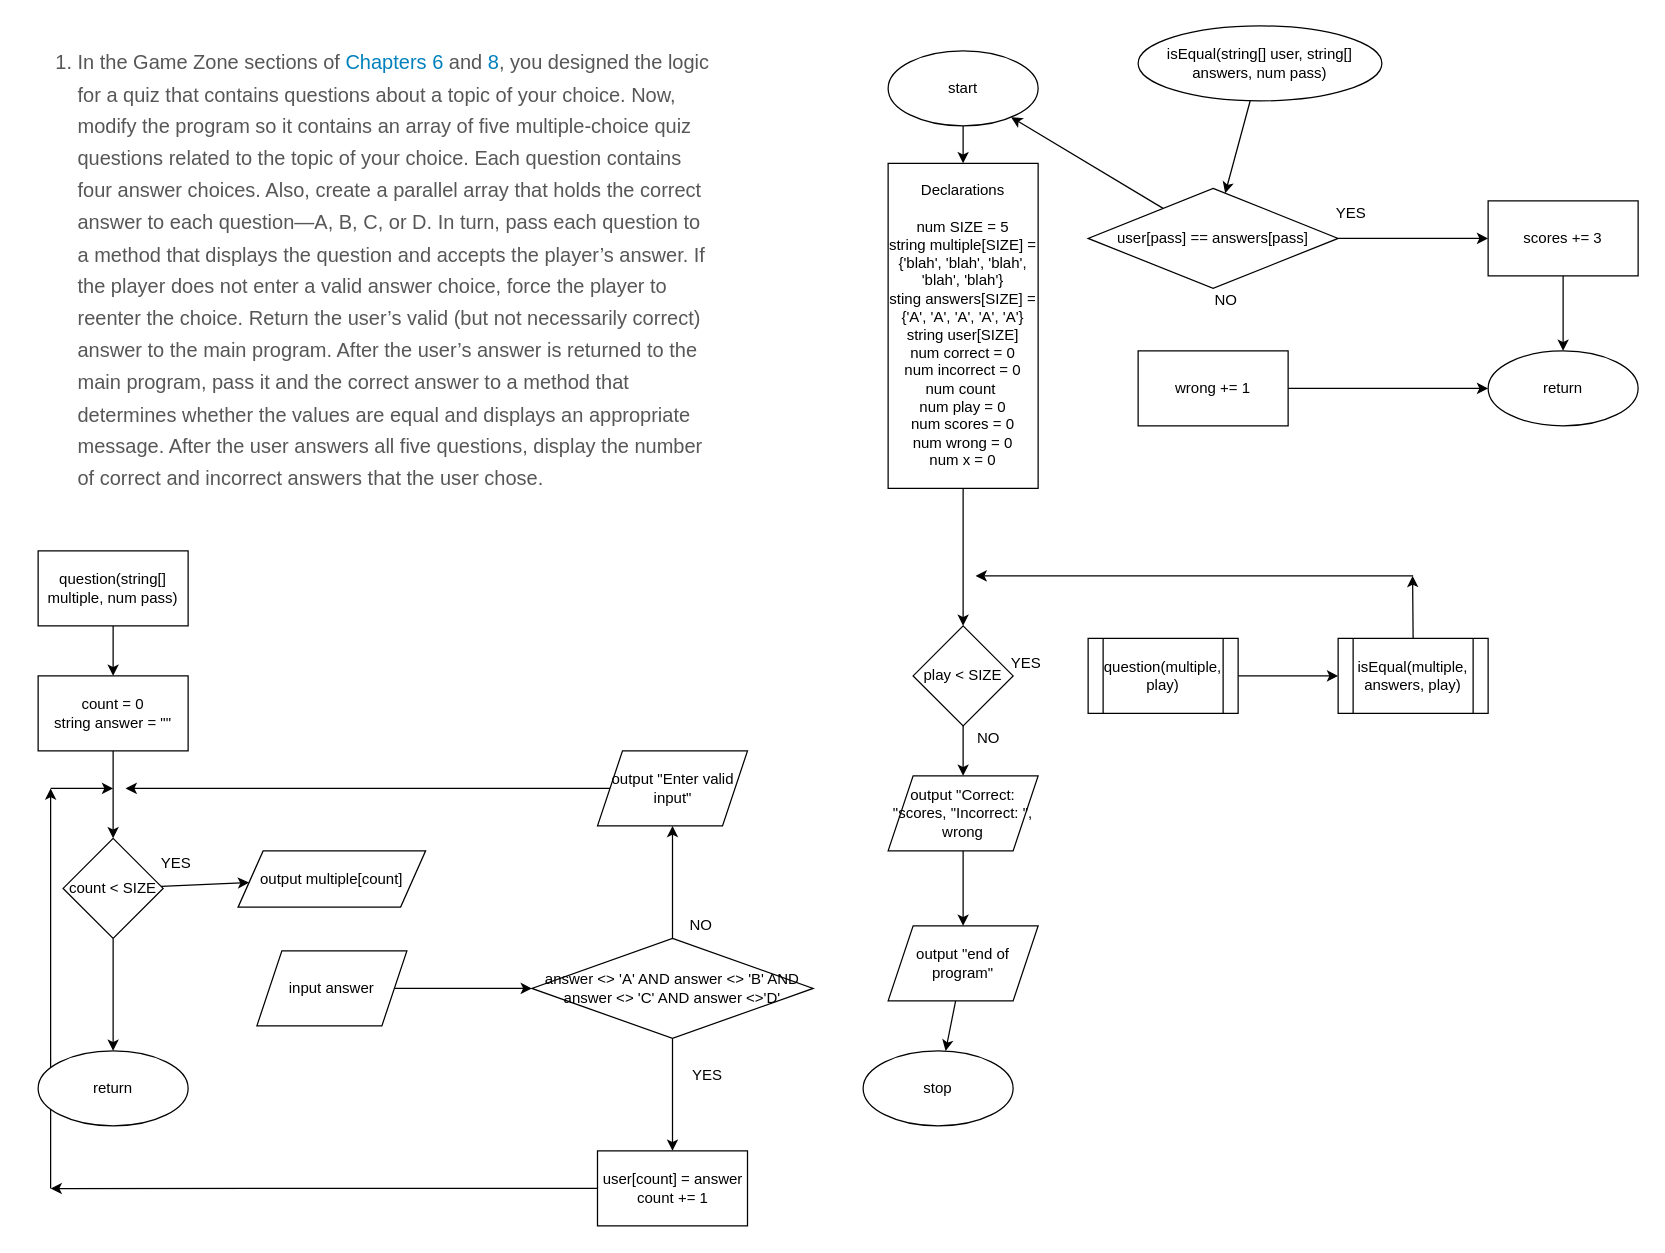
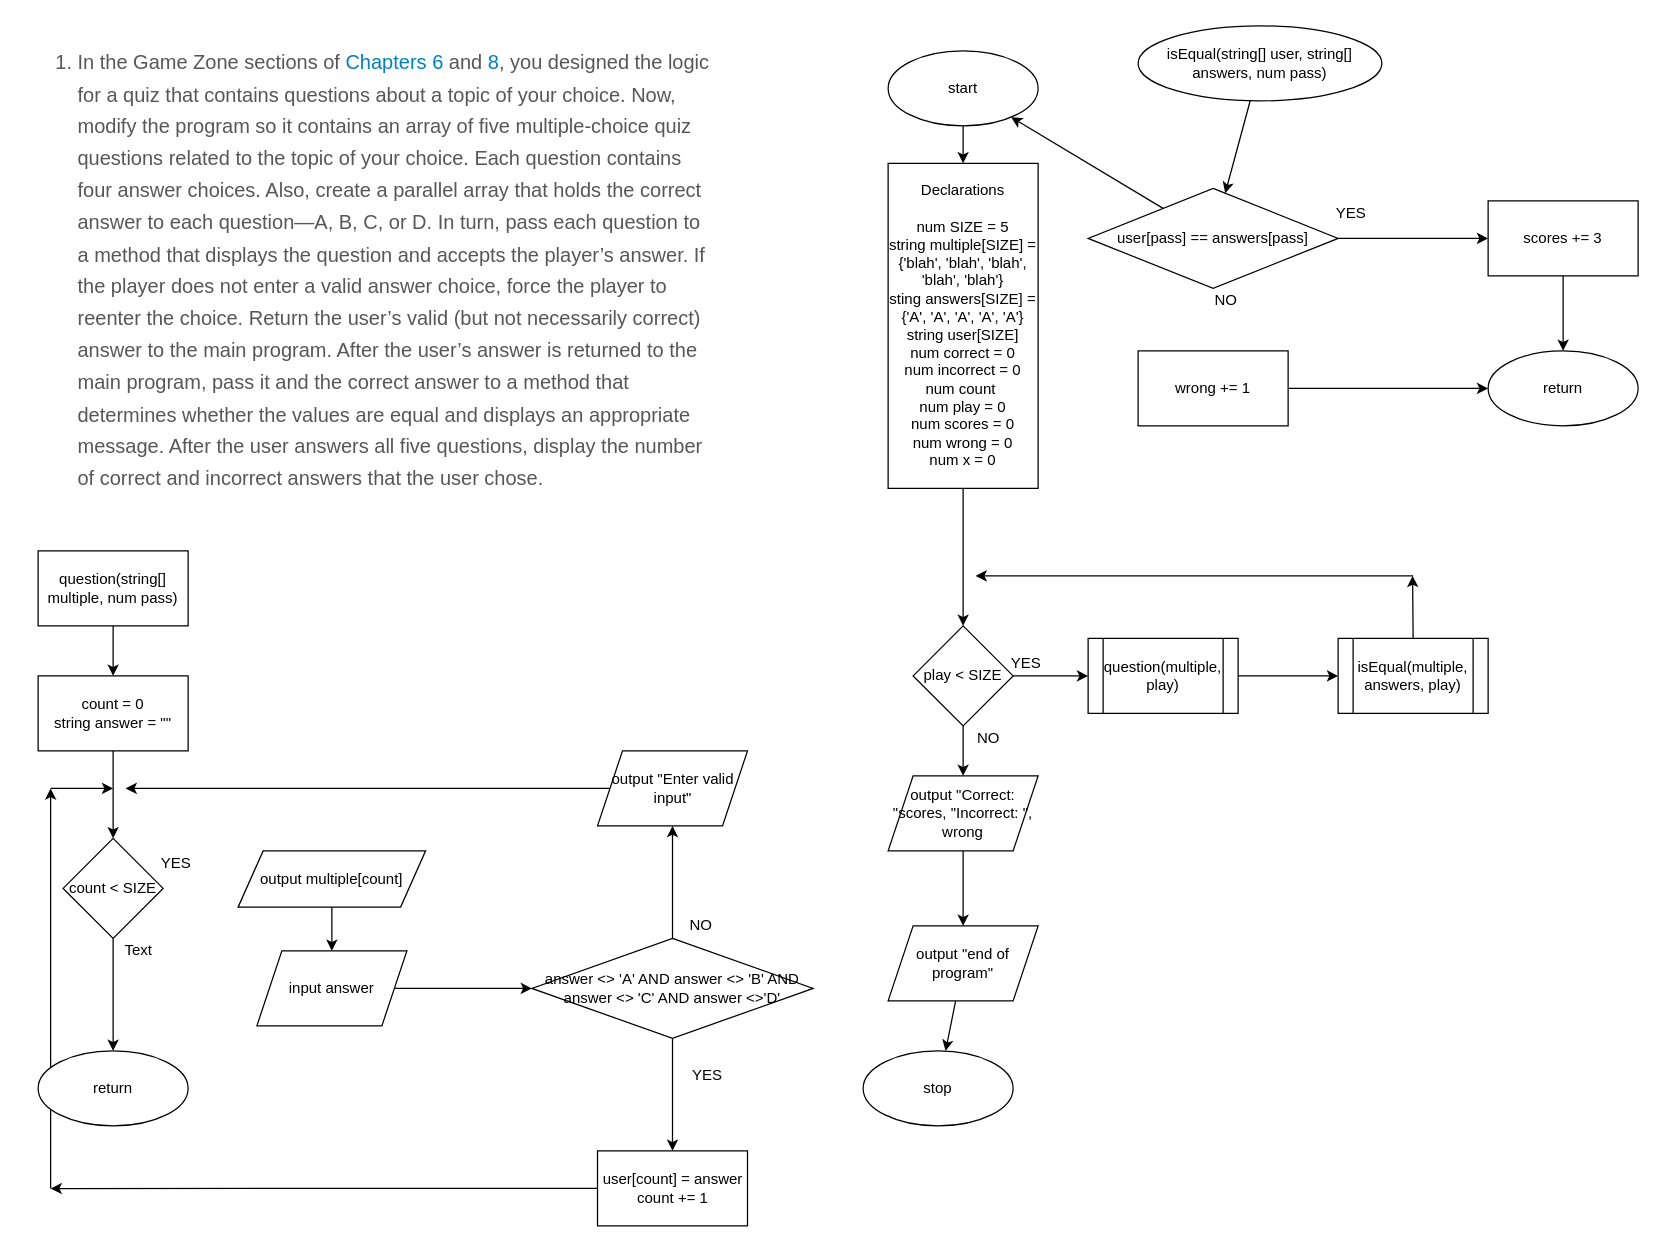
none -> (1046, 676)
(201, 884) -> none
none -> (332, 924)
none -> (138, 951)
